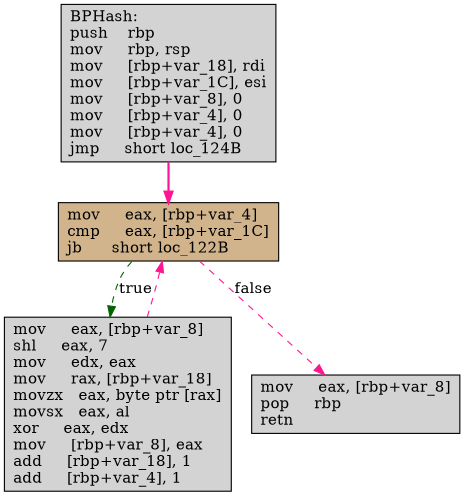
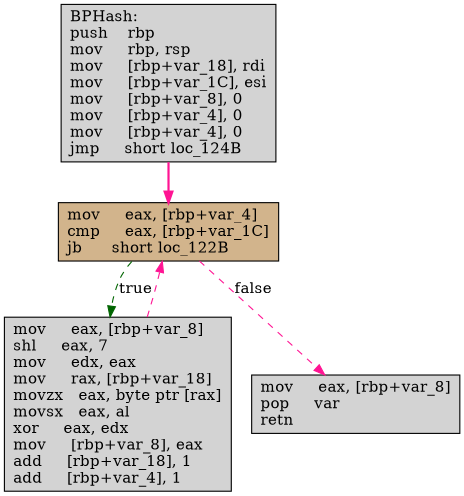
(356, 404) -> (356, 404)
